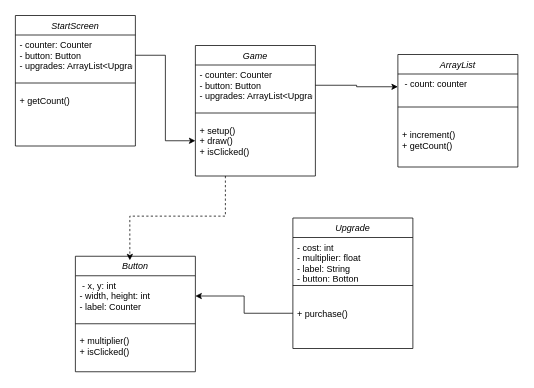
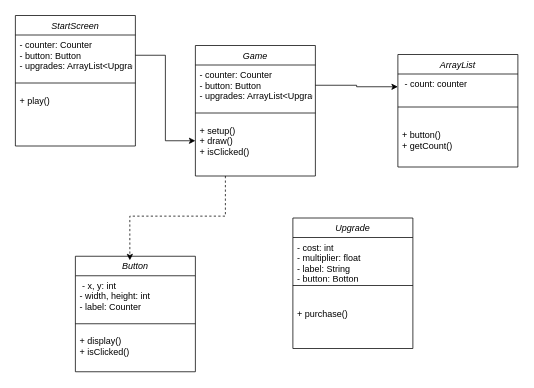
(49, 101) -> (37, 101)
(432, 135) -> (426, 135)
(265, 313) -> none
(109, 341) -> (104, 341)
